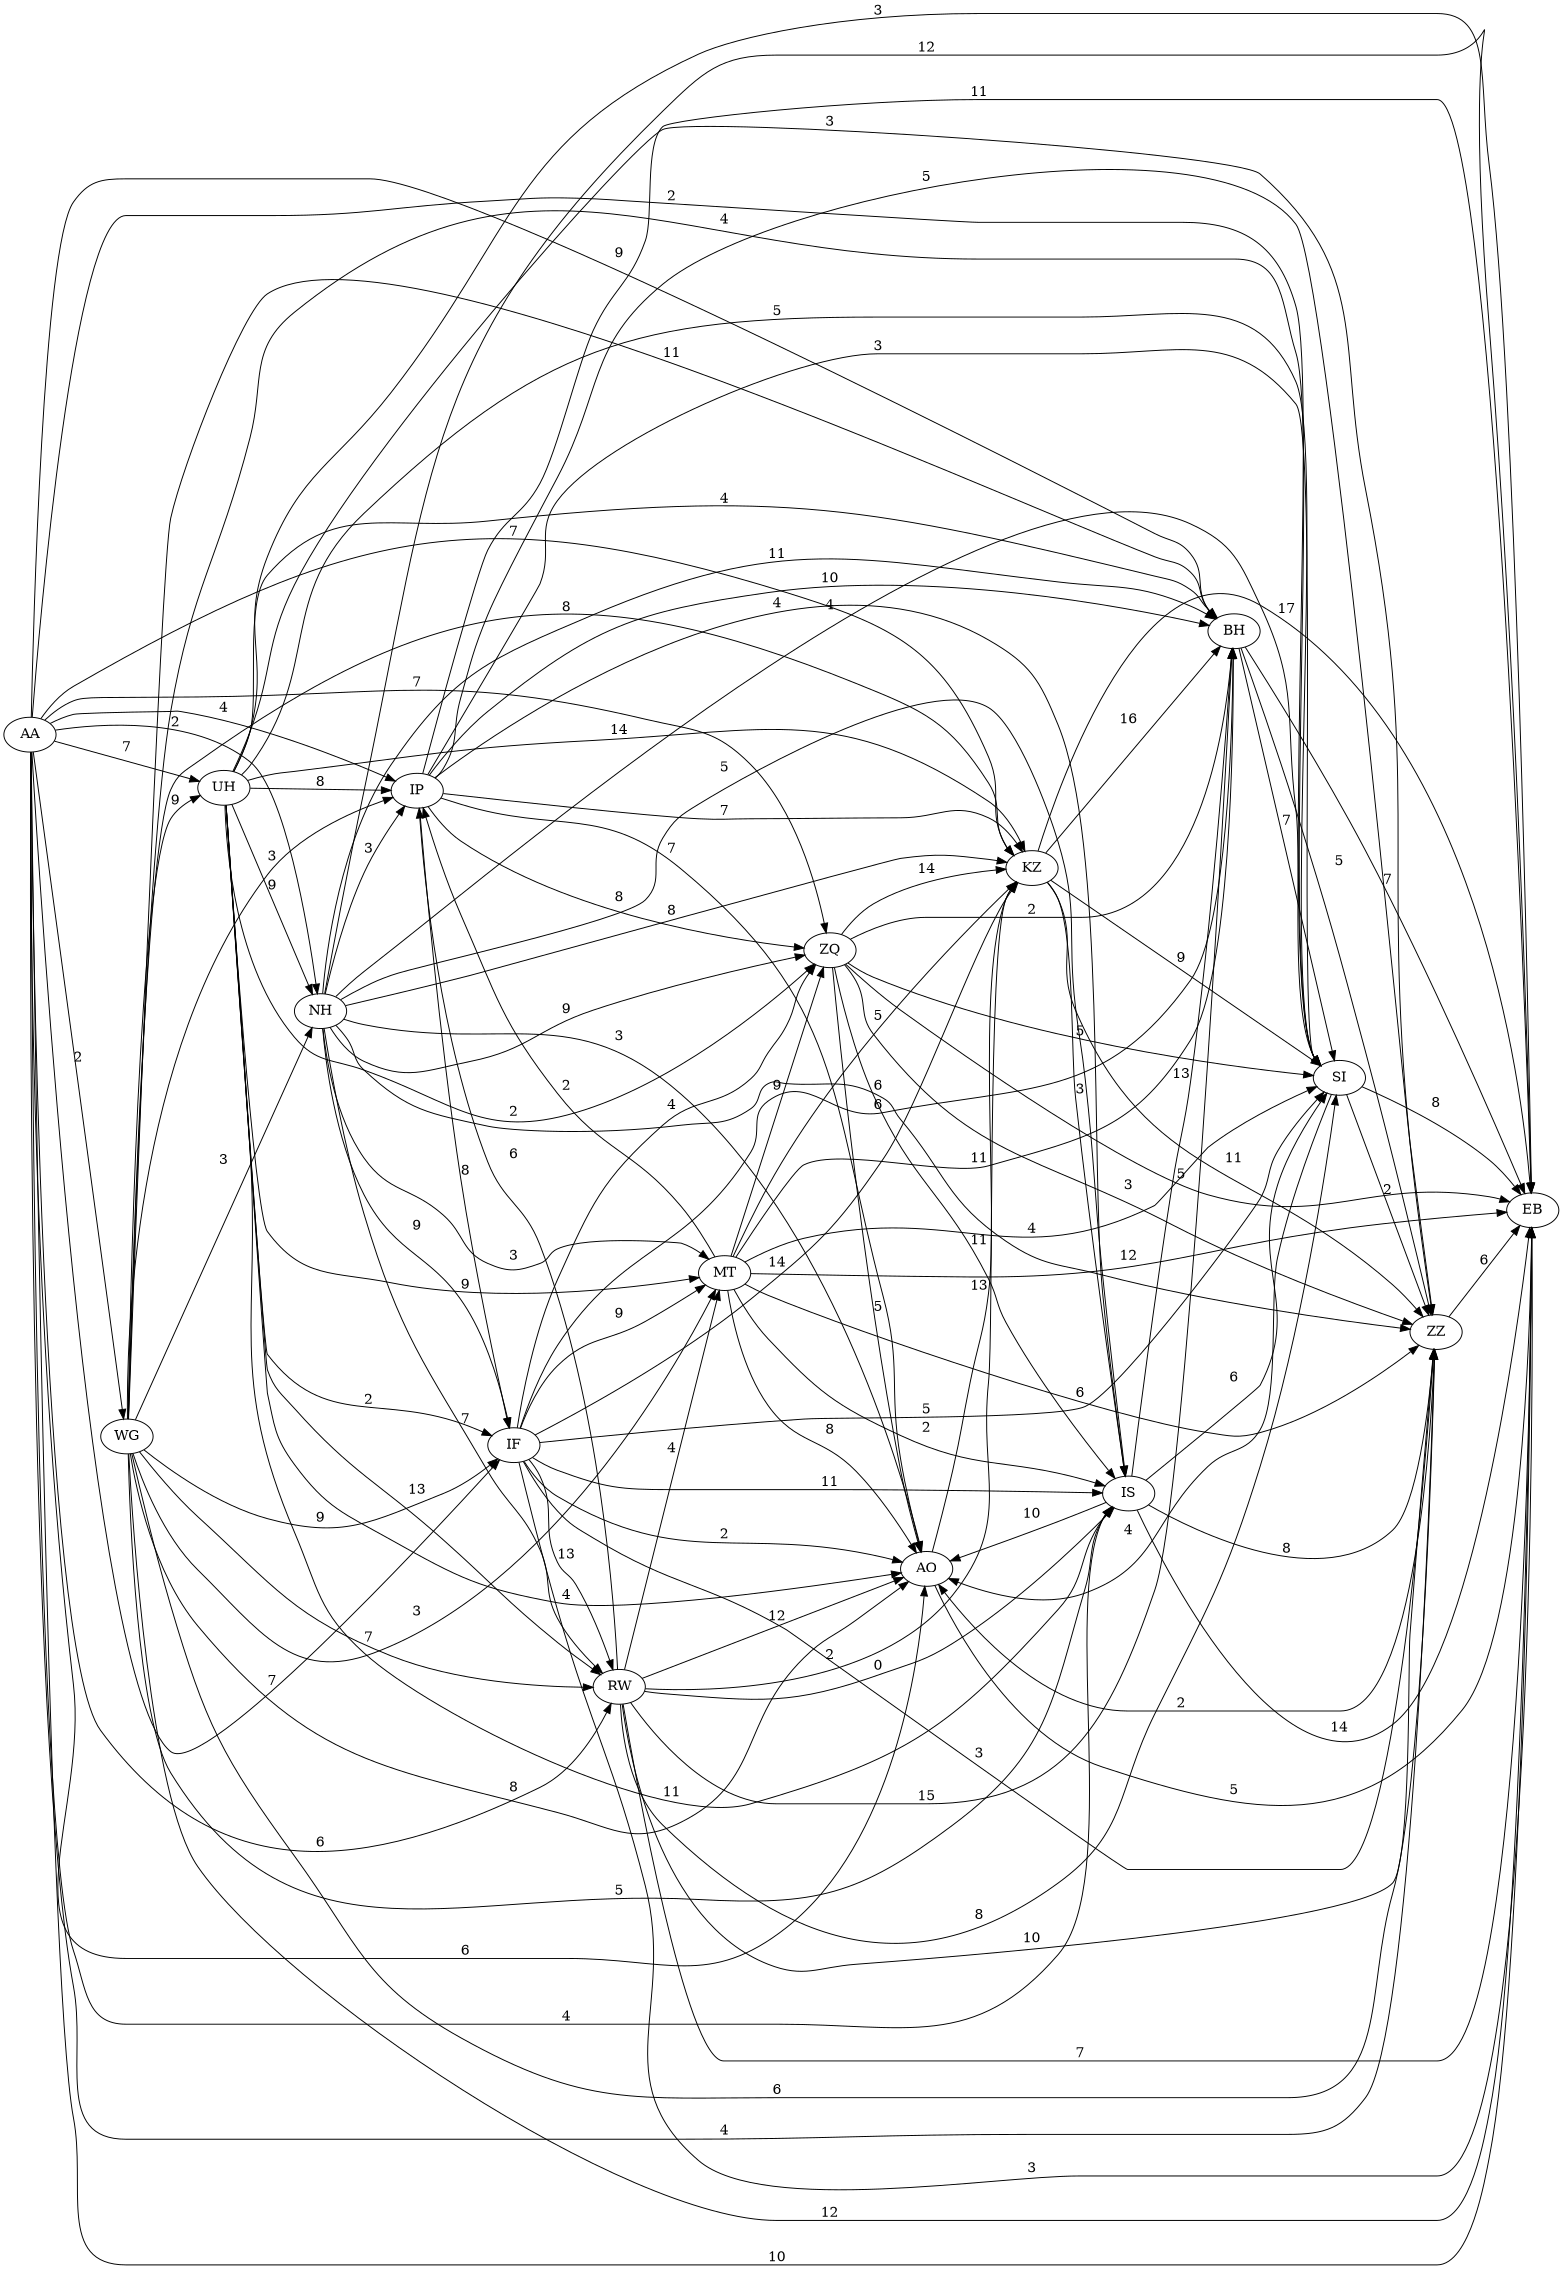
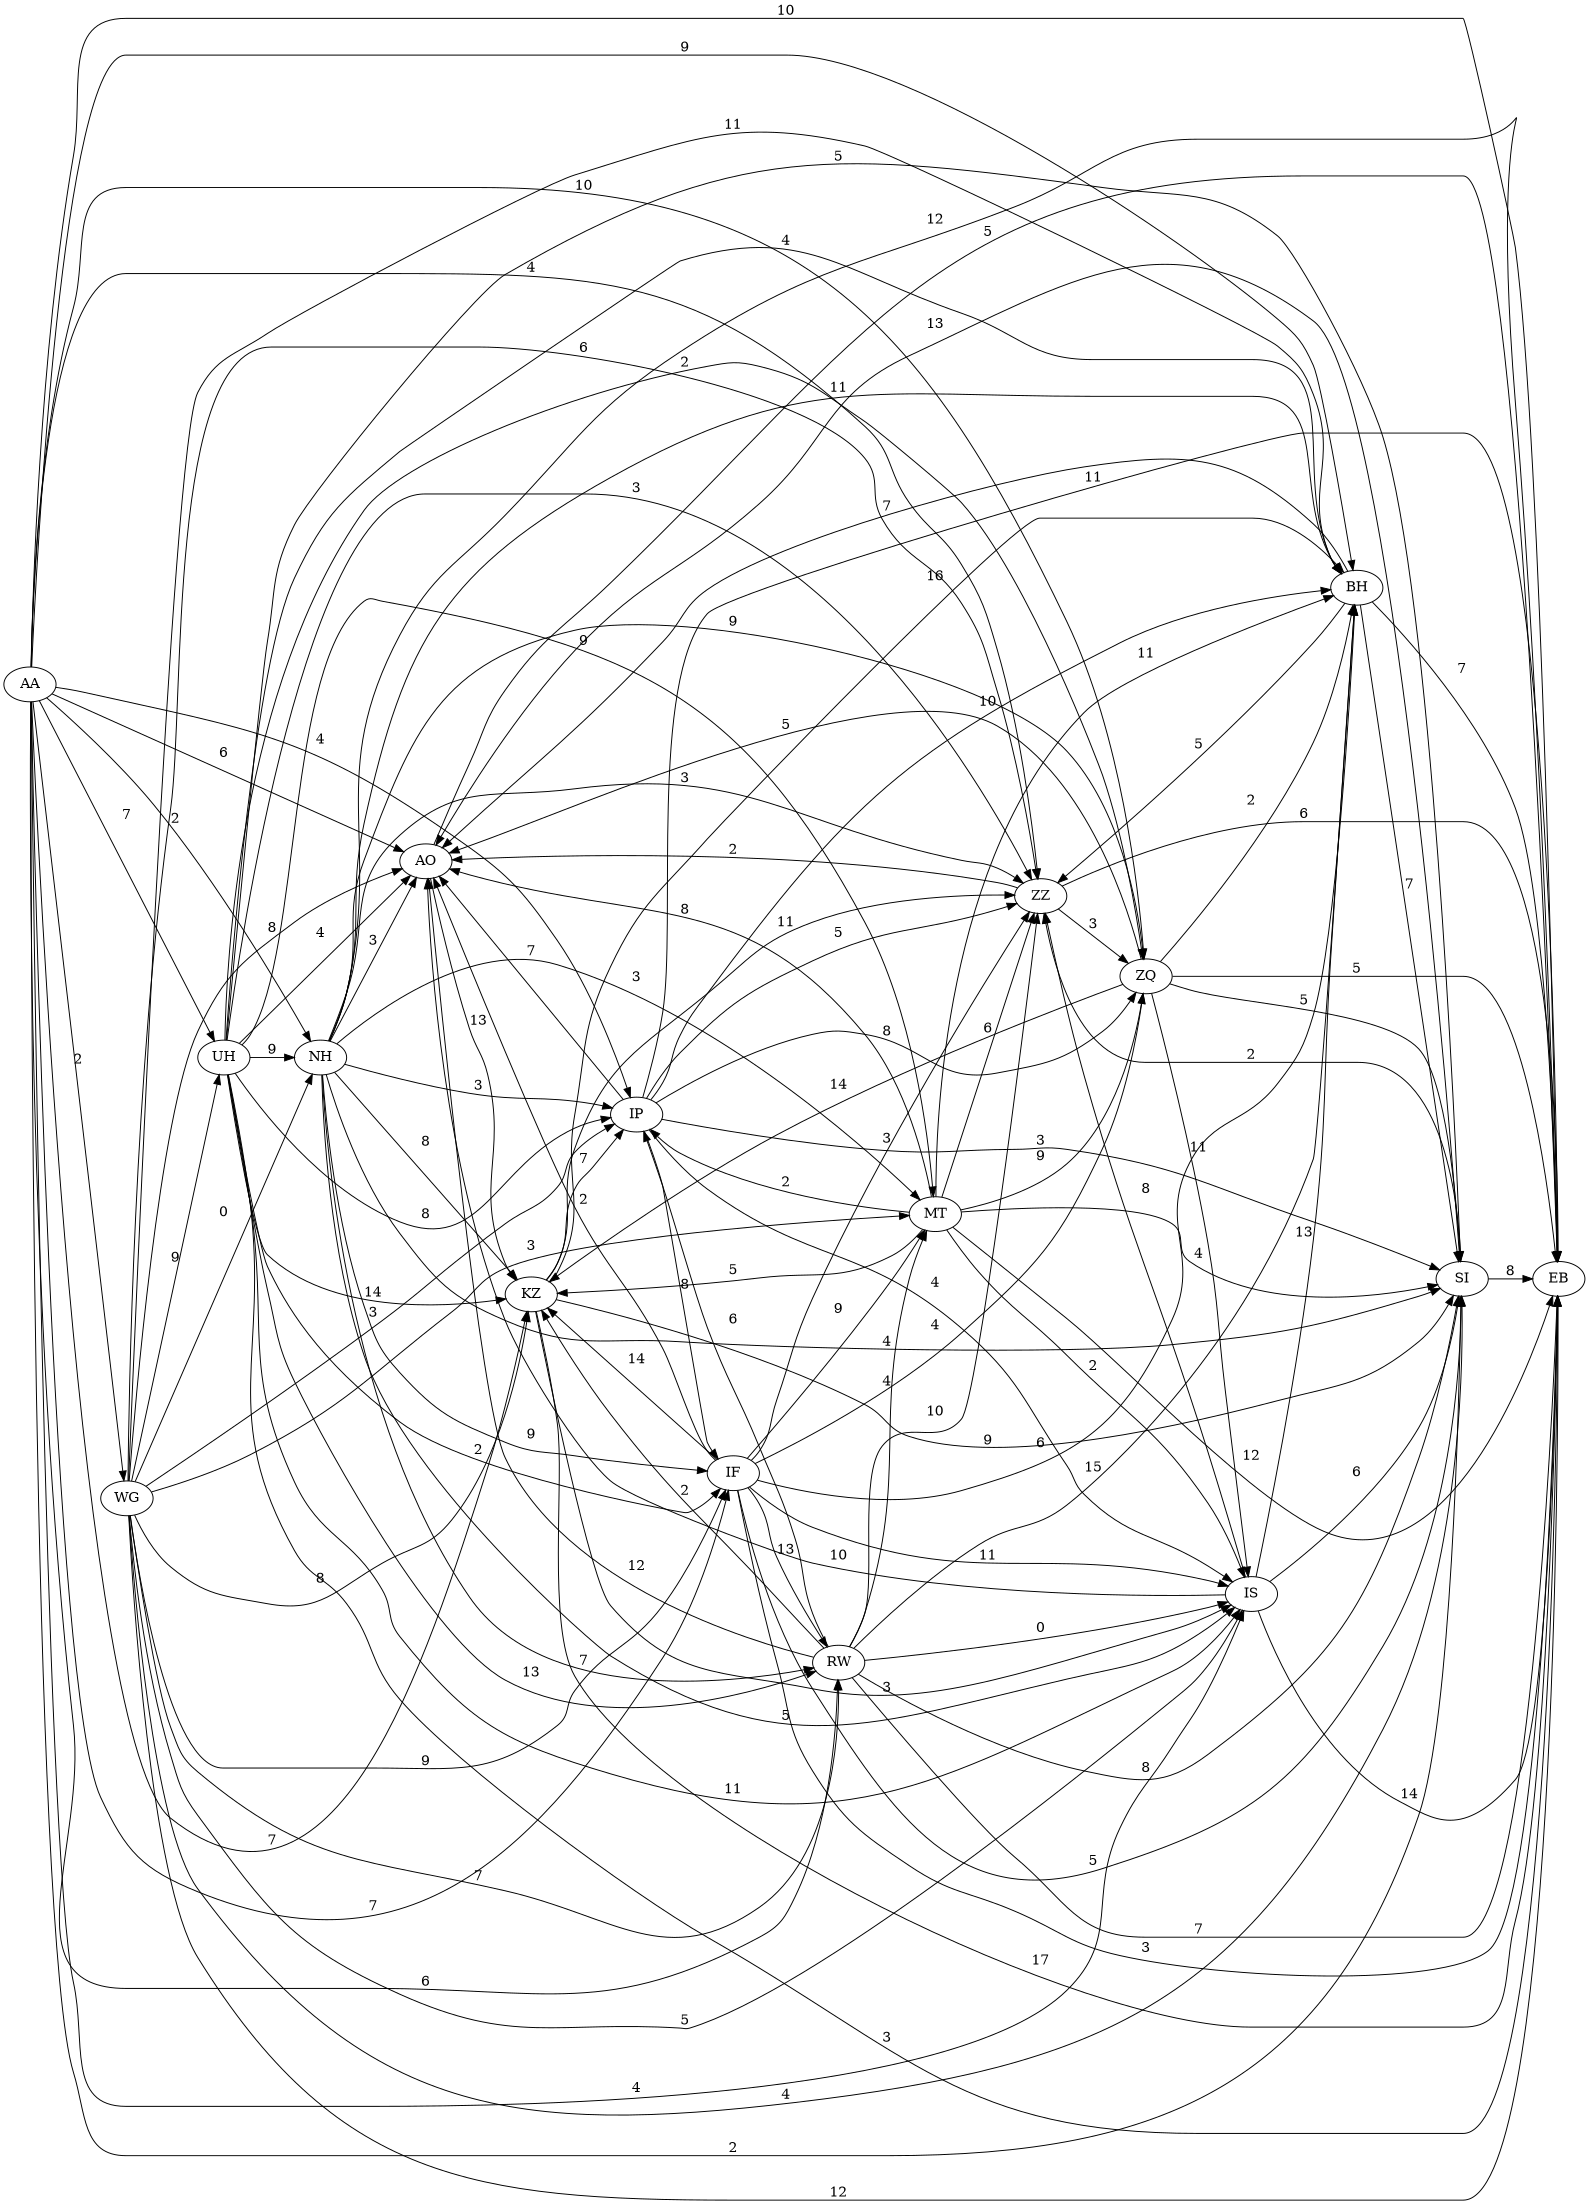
none -> (865, 522)
(417, 683) -> (584, 186)
(736, 819) -> (580, 1181)
(878, 1086) -> (685, 779)
(224, 1160) -> (224, 1213)
(1072, 1179) -> (1089, 933)
(1129, 1531) -> (935, 324)
